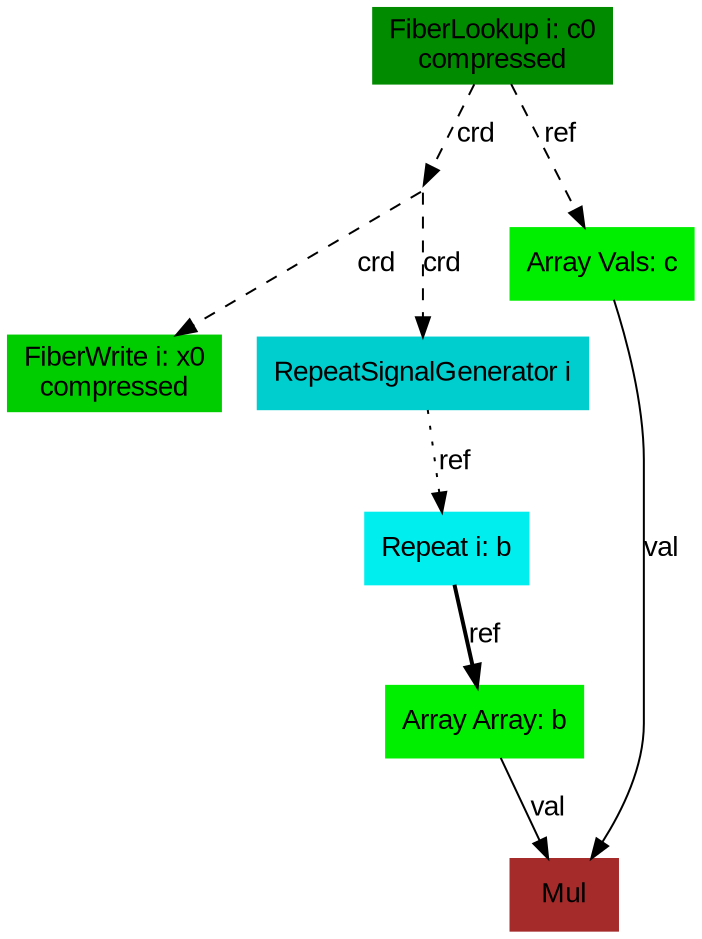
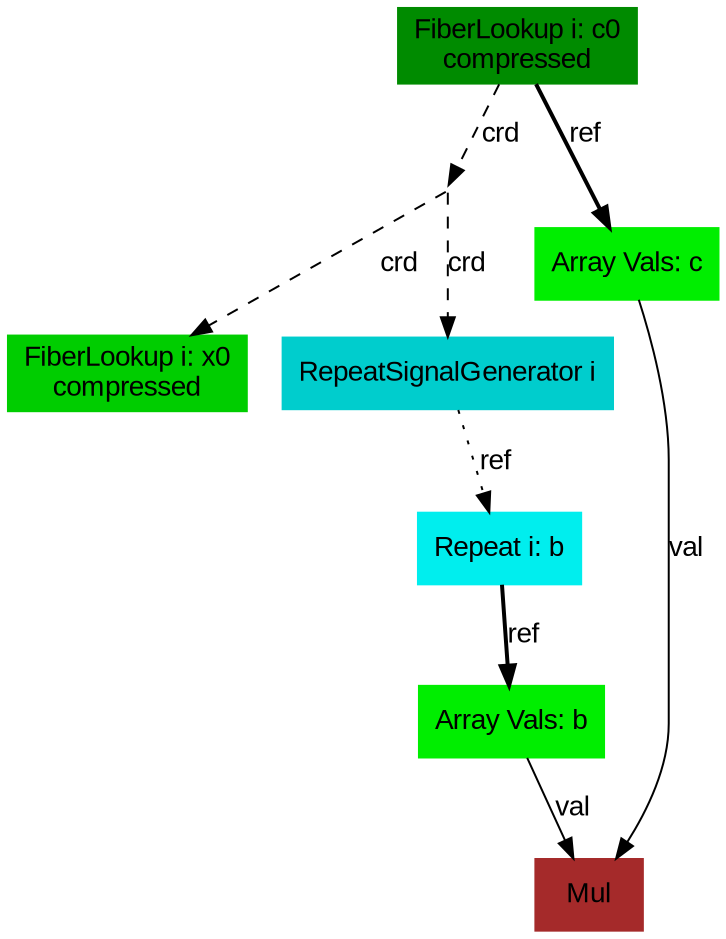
(543, 147) -> (568, 147)
(114, 373) -> (127, 373)
(485, 722) -> (512, 722)
